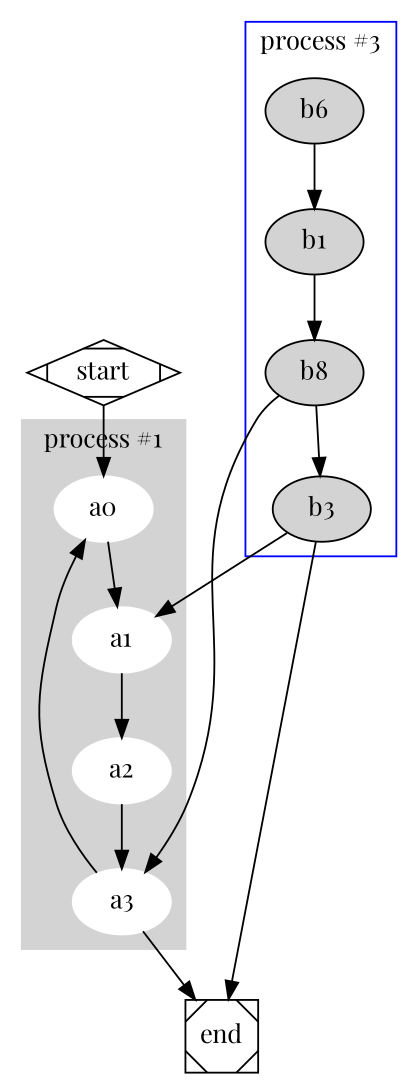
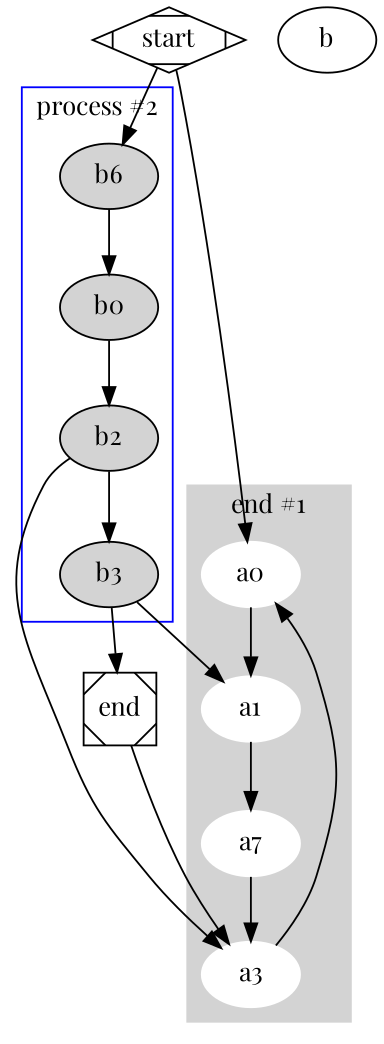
none -> (327, 40)
(321, 43) -> (97, 108)
none -> (143, 99)
(315, 242) -> (109, 307)
(315, 373) -> (109, 438)
(104, 441) -> (269, 506)
(122, 771) -> (251, 844)
(166, 961) -> (168, 840)
